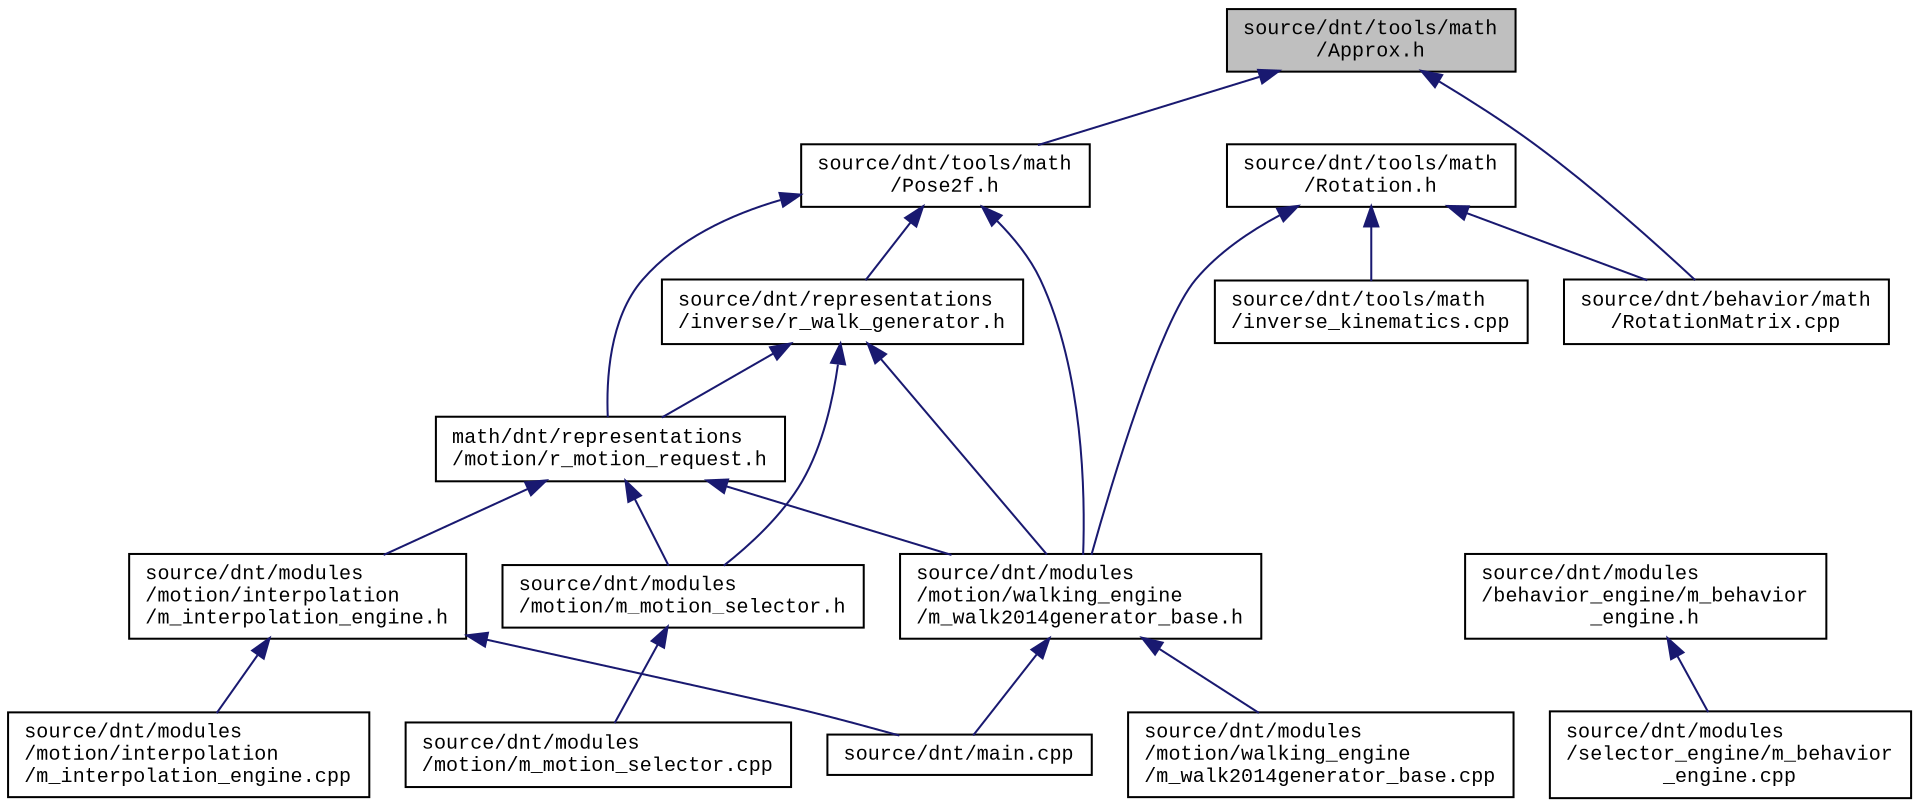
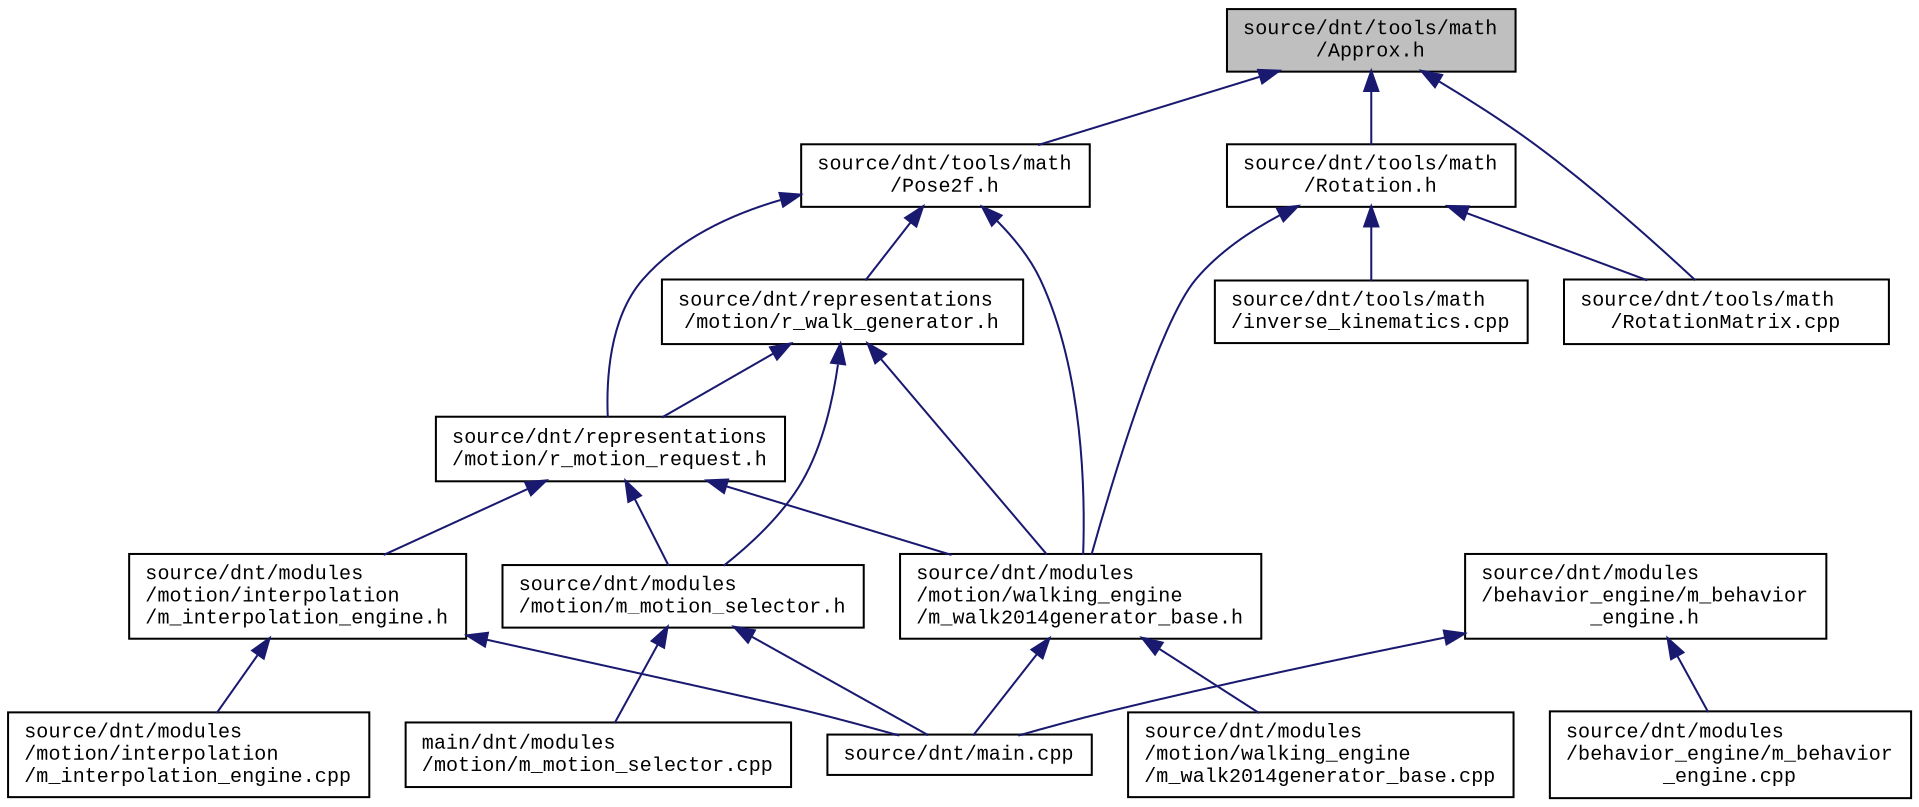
none -> (1371, 118)
(843, 312) -> (843, 312)
(1726, 312) -> (1726, 312)
(610, 449) -> (610, 449)
none -> (1241, 681)
none -> (840, 686)
(598, 755) -> (598, 755)
(1730, 755) -> (1730, 755)
